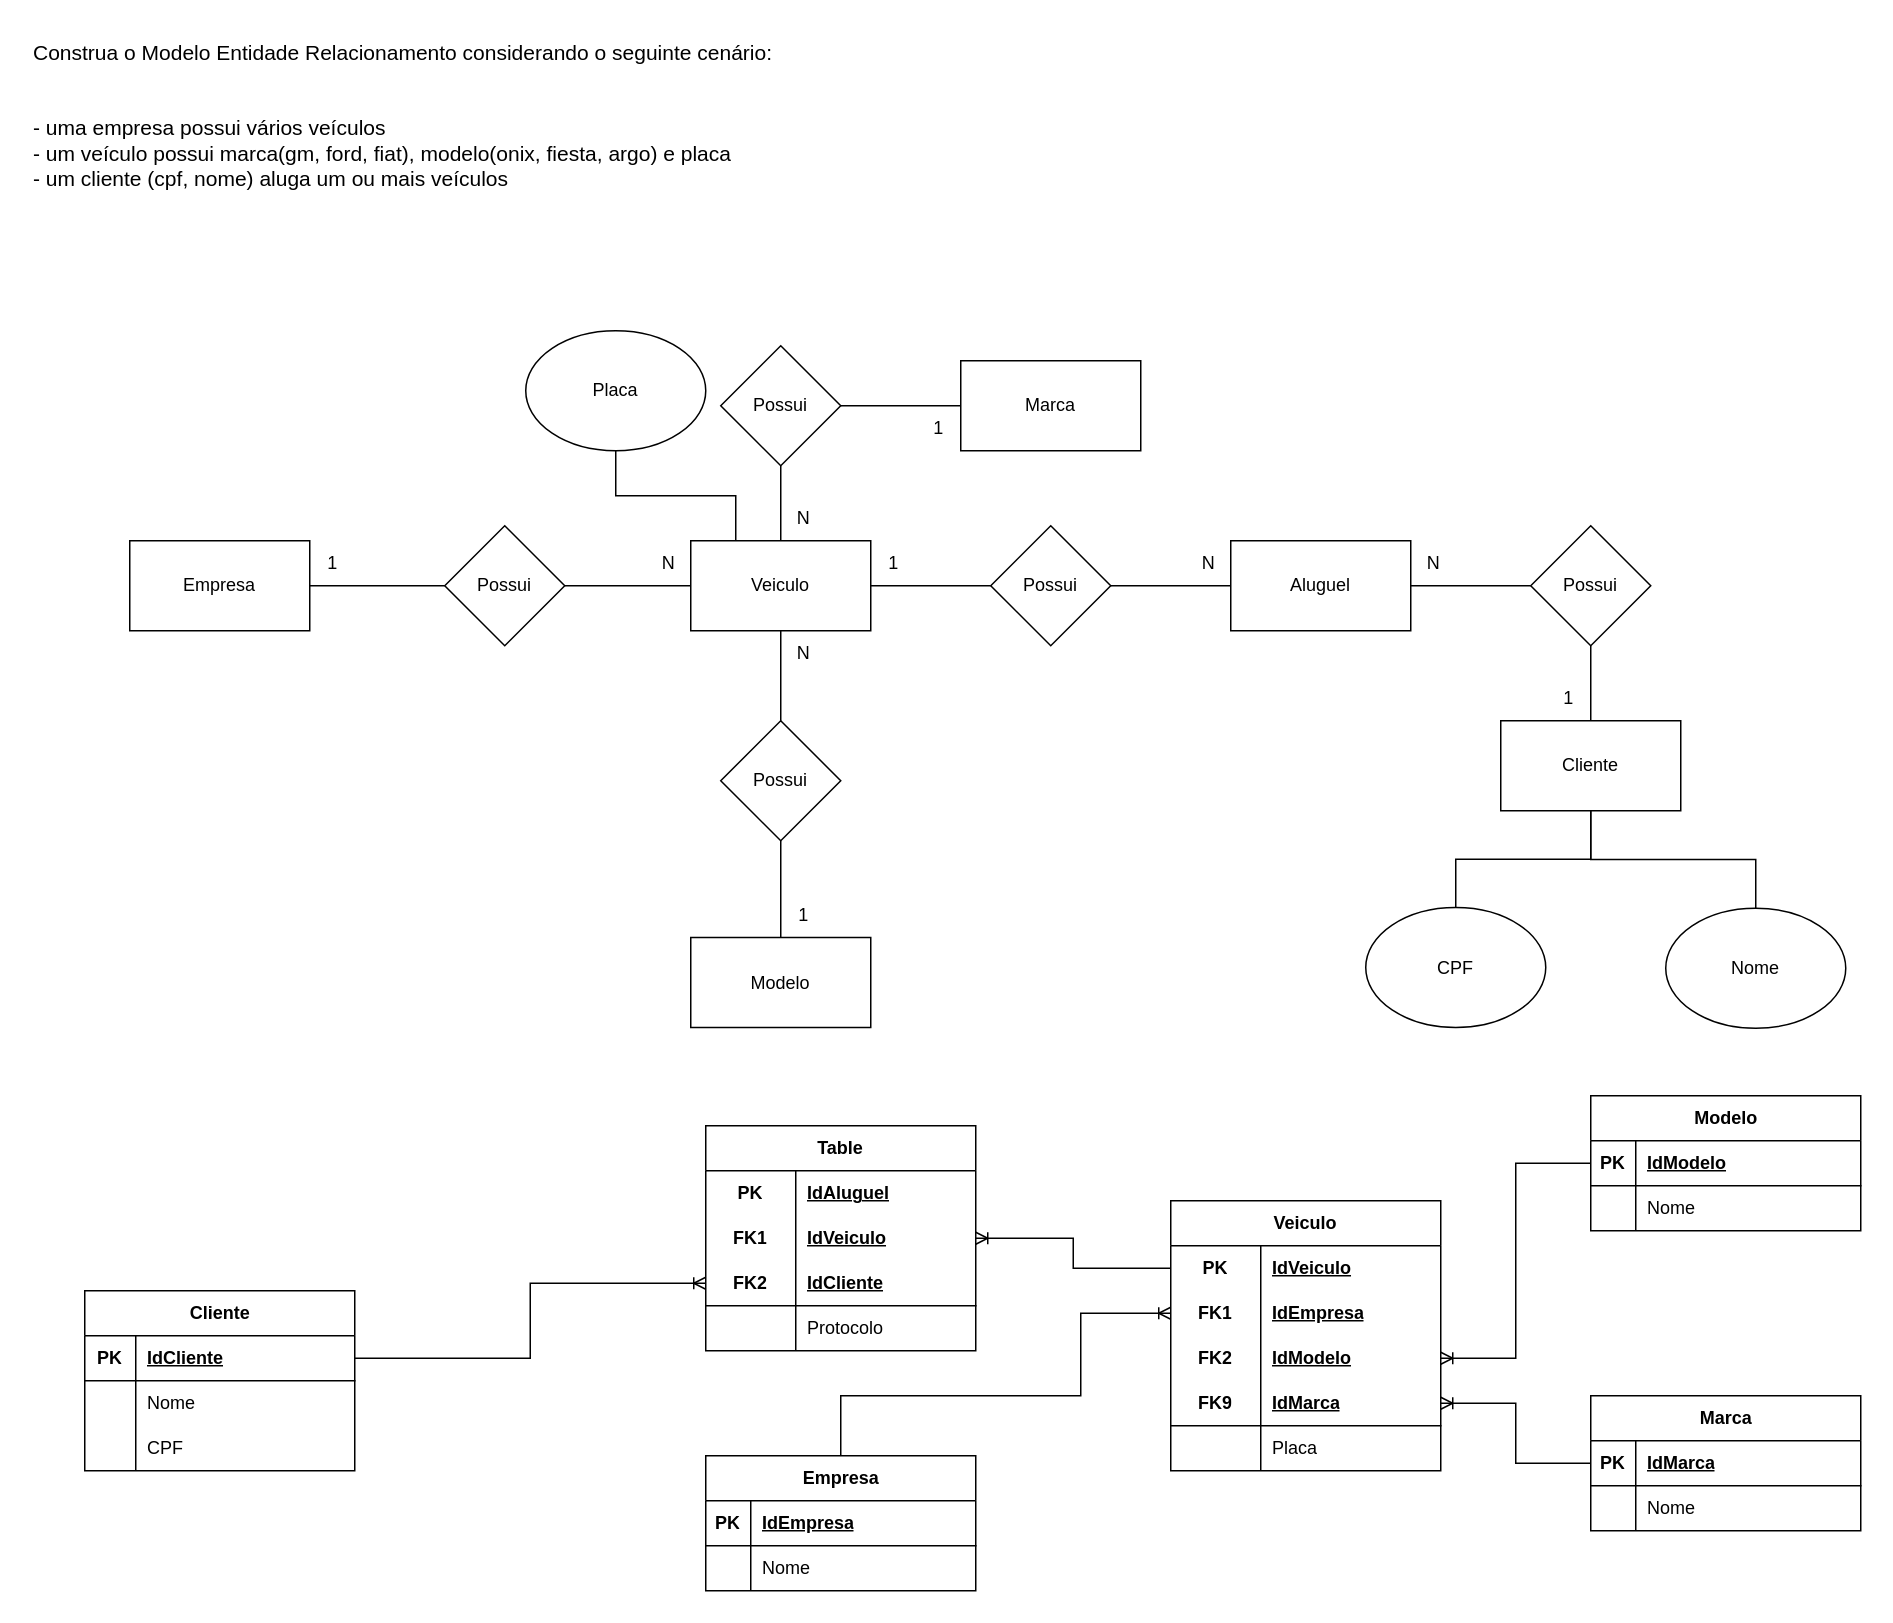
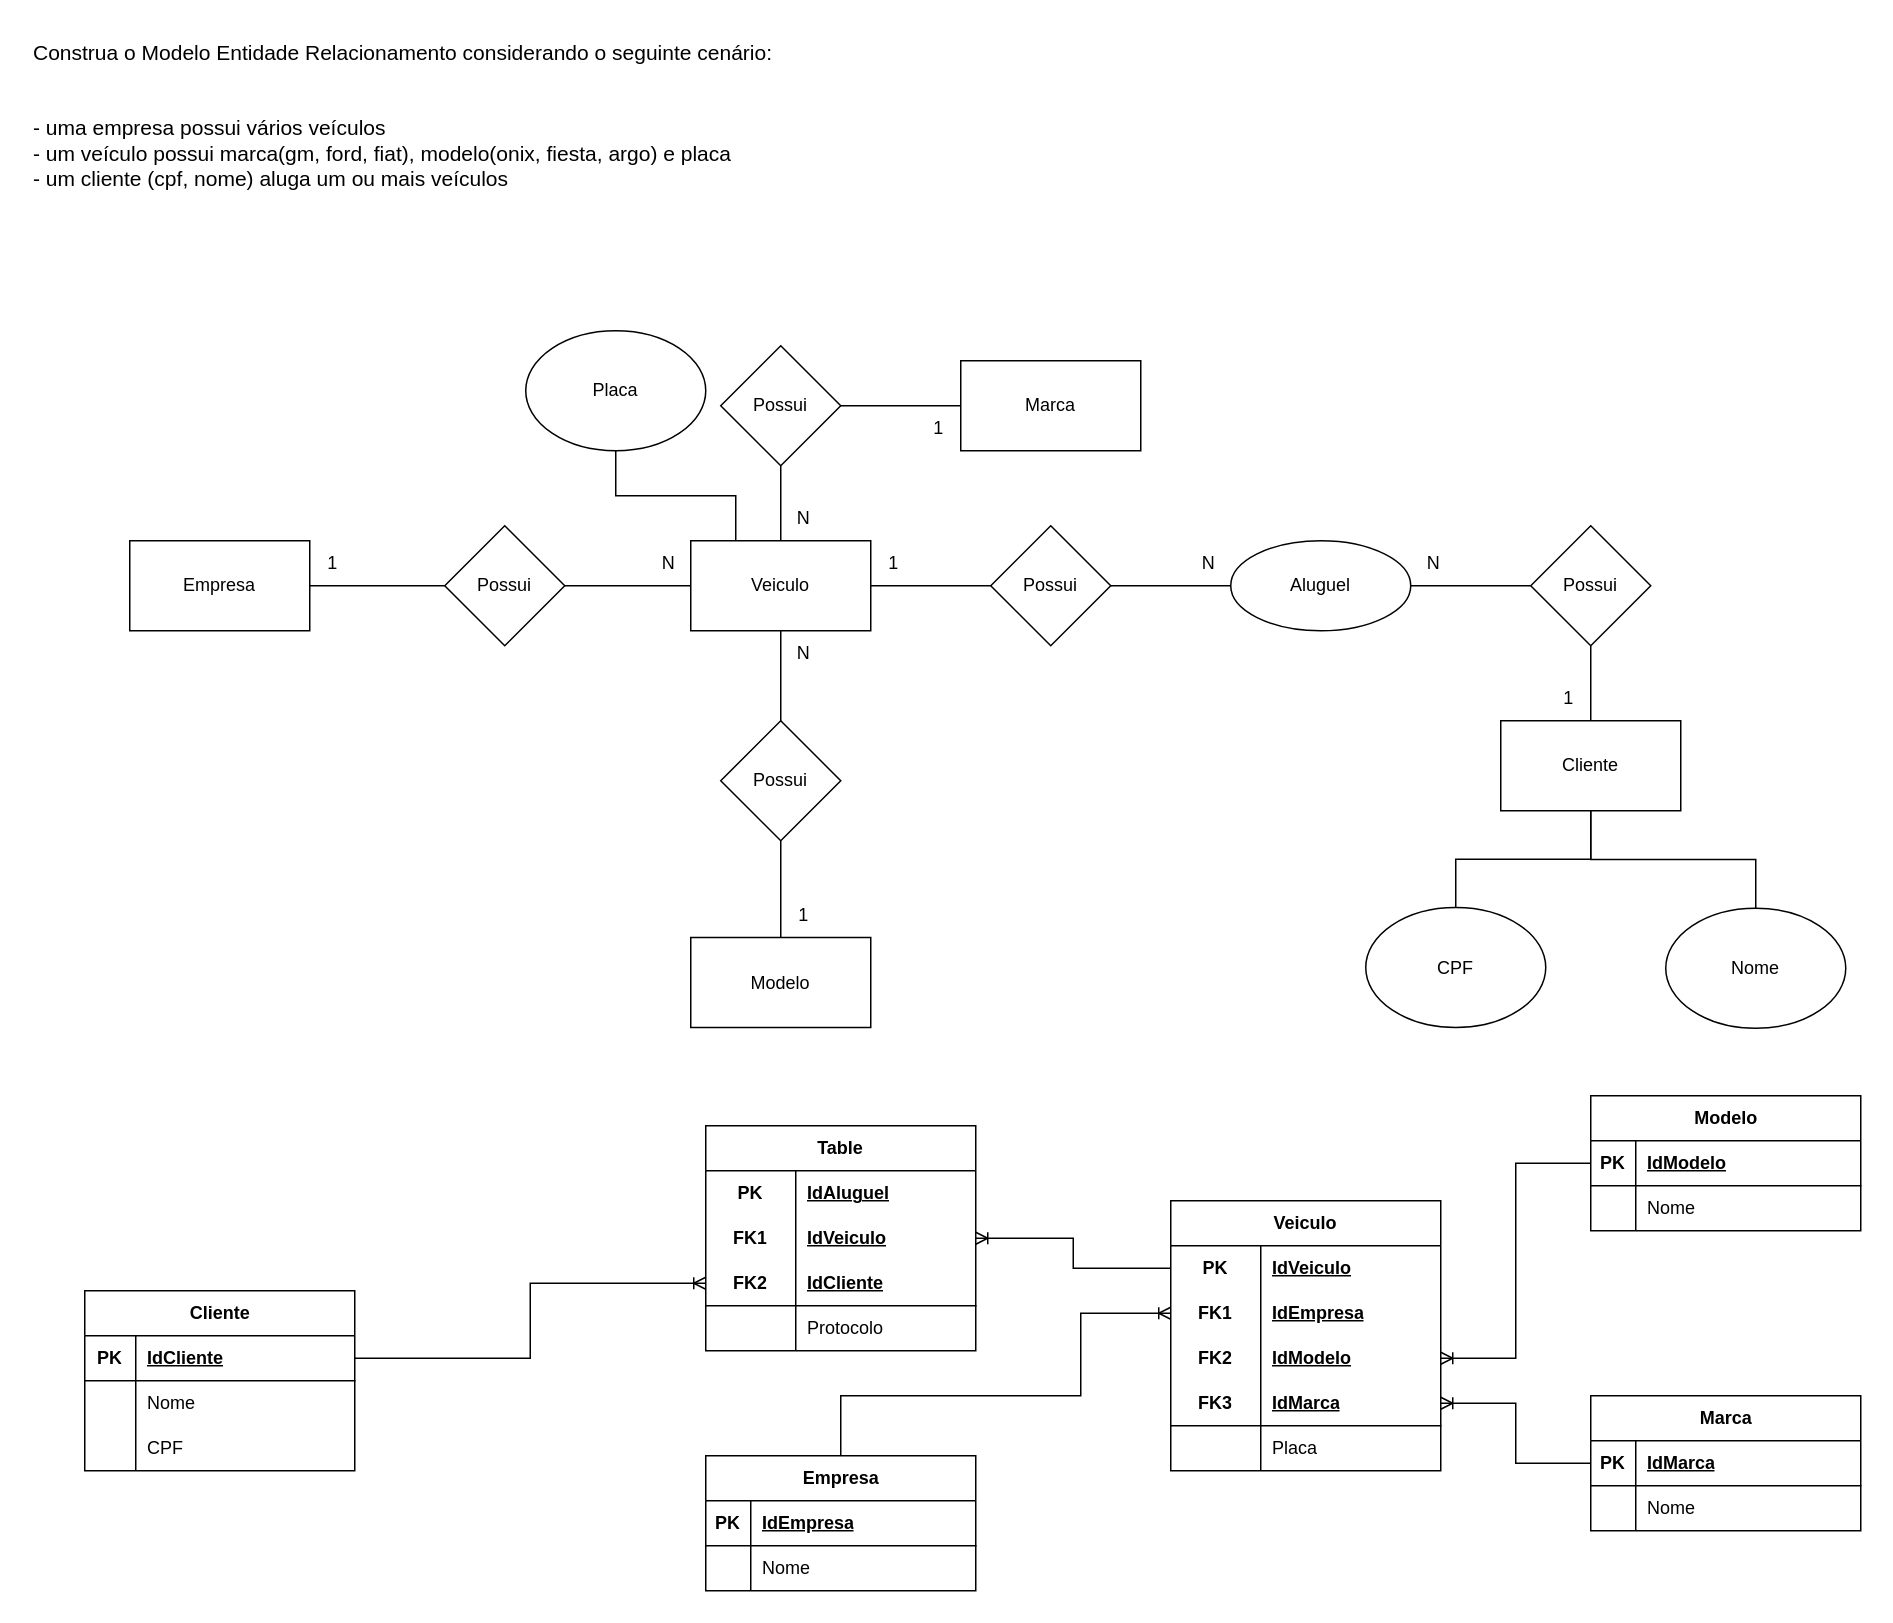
(1321, 586) -> (1321, 586)
(1216, 1403) -> (1216, 1403)
